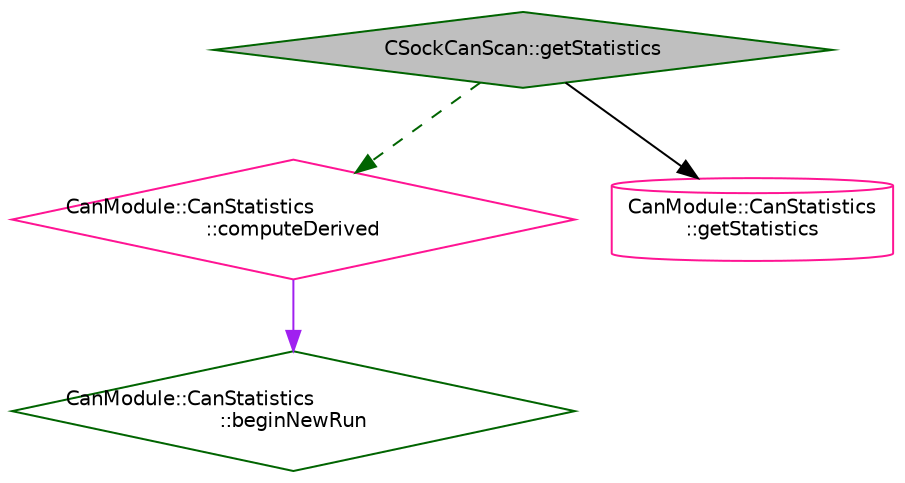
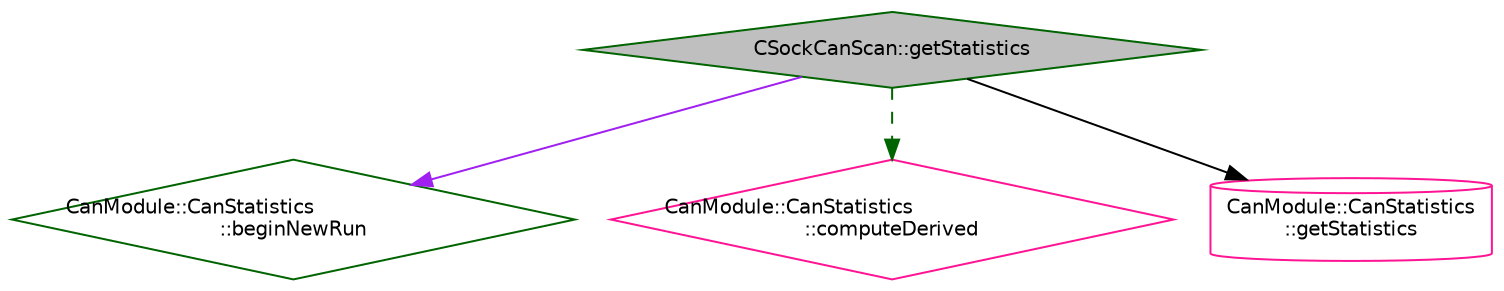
(293, 305) -> (616, 128)
